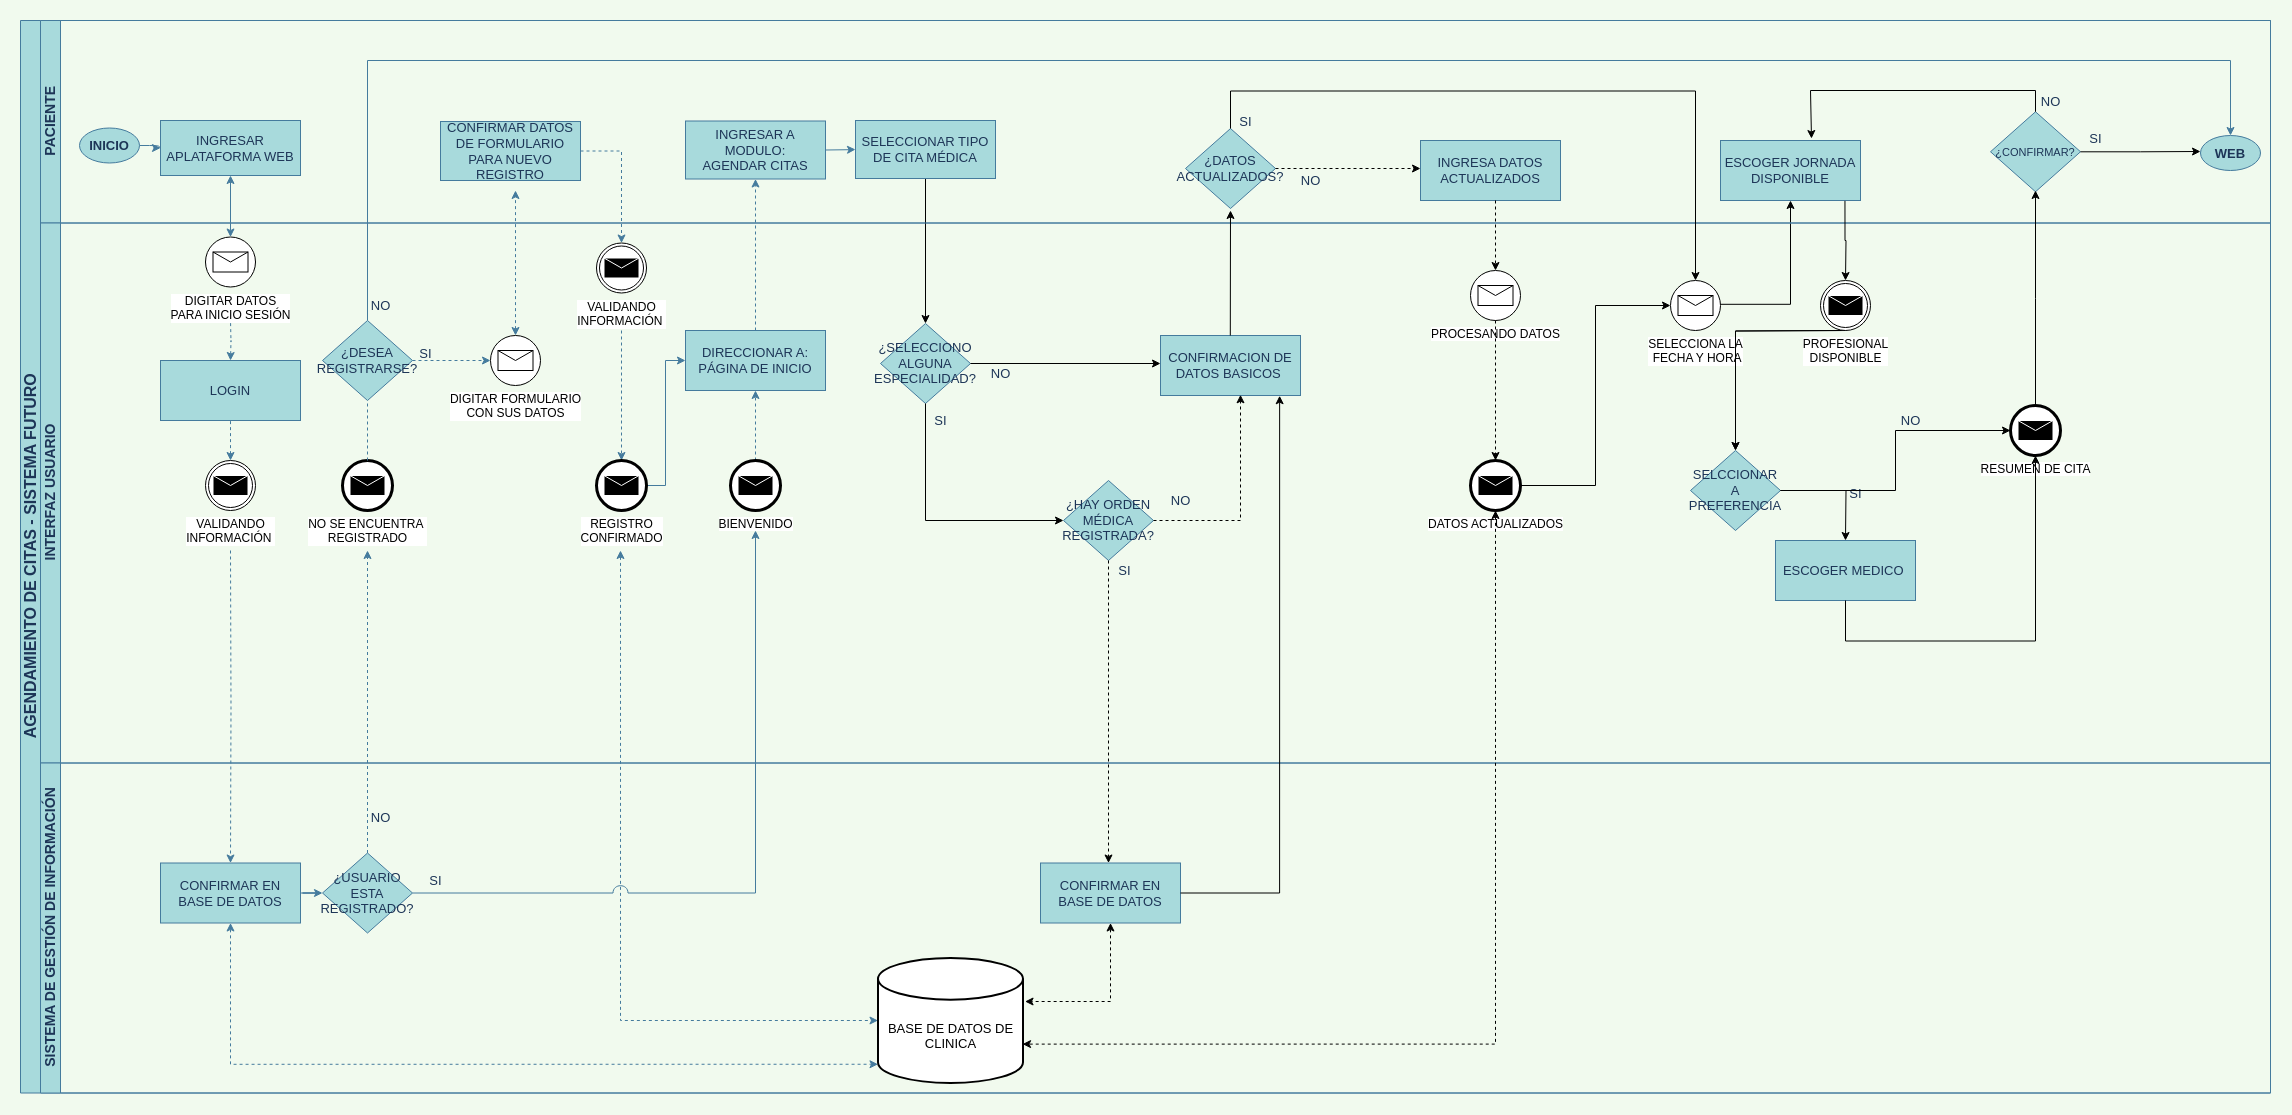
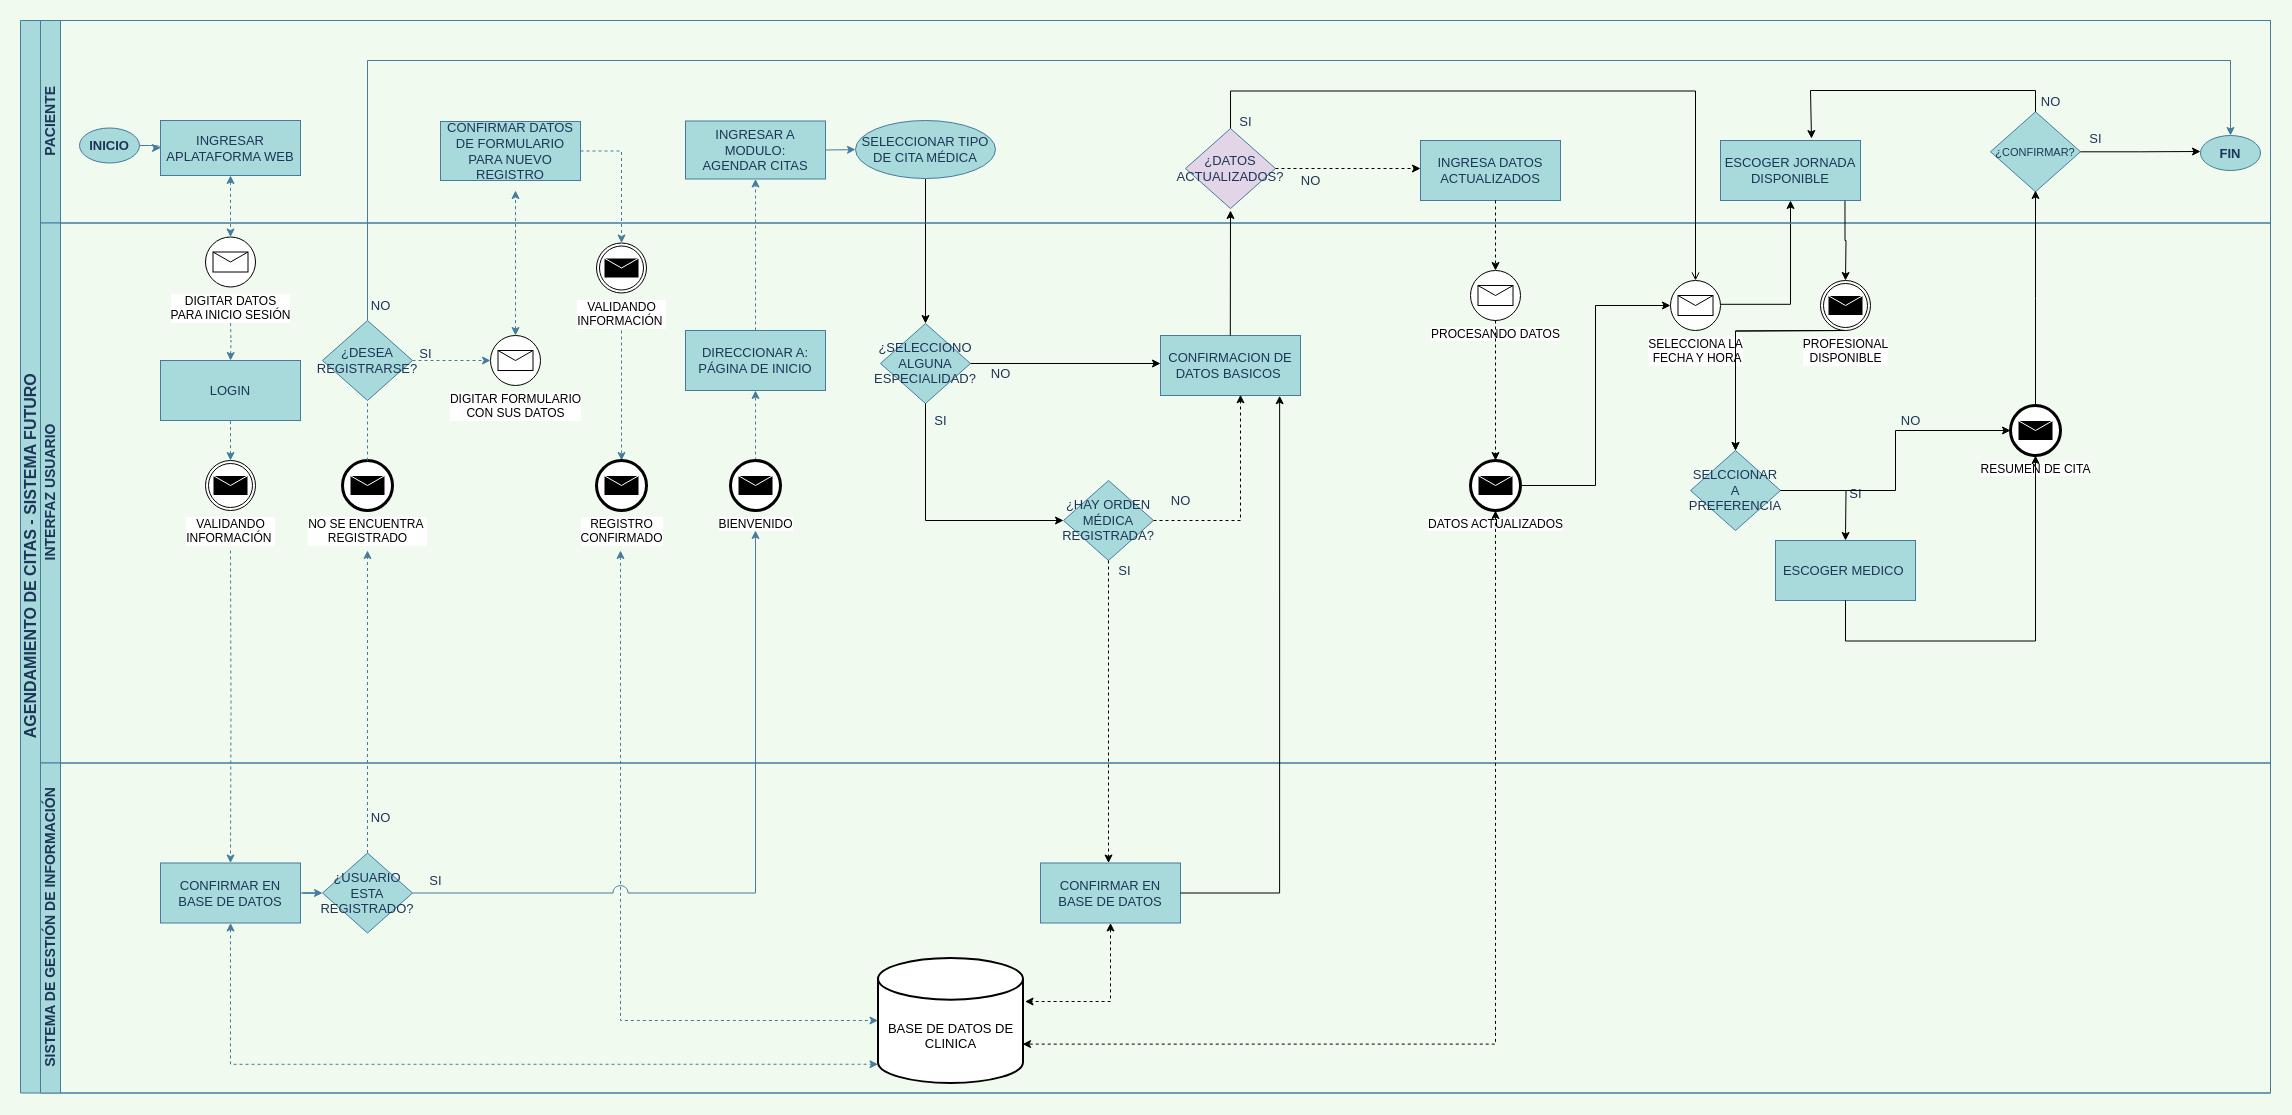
(926, 150) -> (926, 150)
(2231, 154) -> (2231, 154)
(1231, 169) -> (1231, 169)
(231, 206) -> (231, 206)
(1696, 272) -> (1696, 273)
(666, 427) -> none
